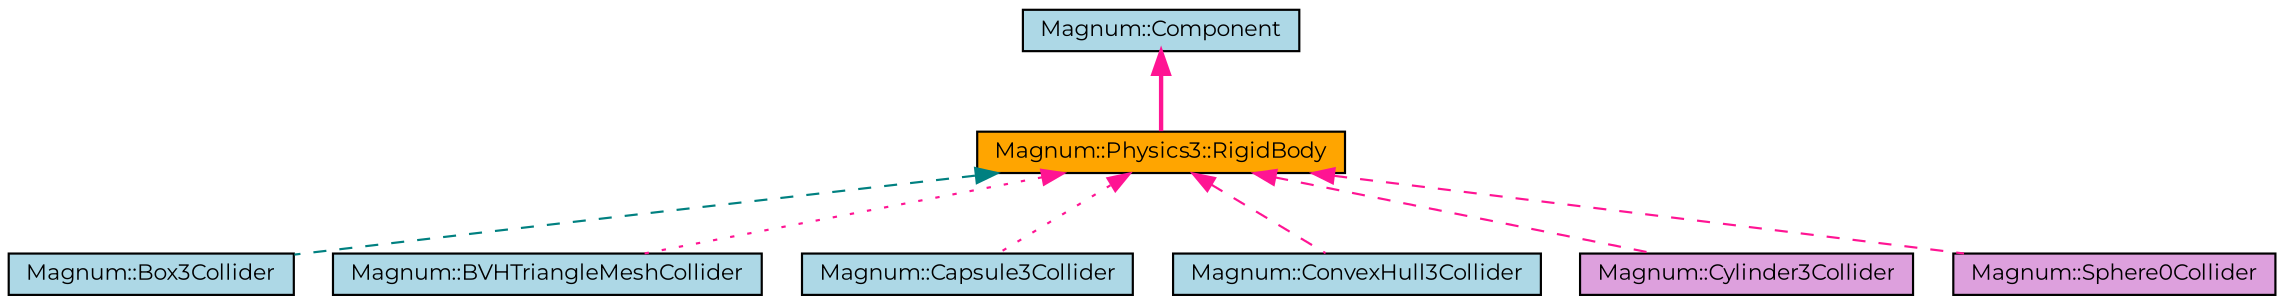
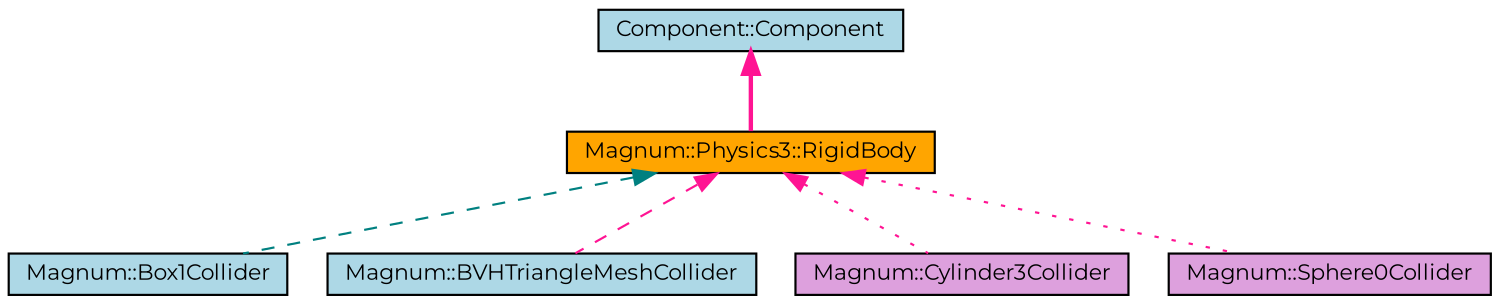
(1161, 30) -> (751, 30)
(843, 215) -> (636, 219)
(1465, 215) -> (866, 219)
(1649, 215) -> (1051, 216)
(151, 274) -> (148, 274)
(967, 274) -> none
(1357, 274) -> none
